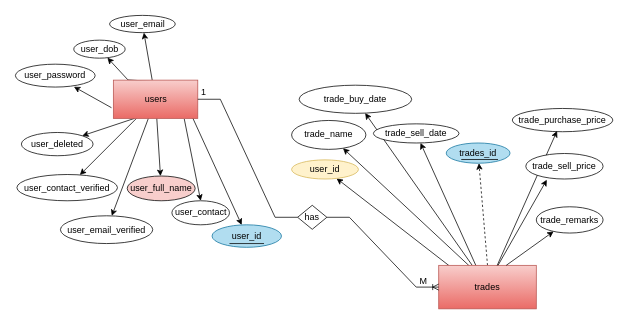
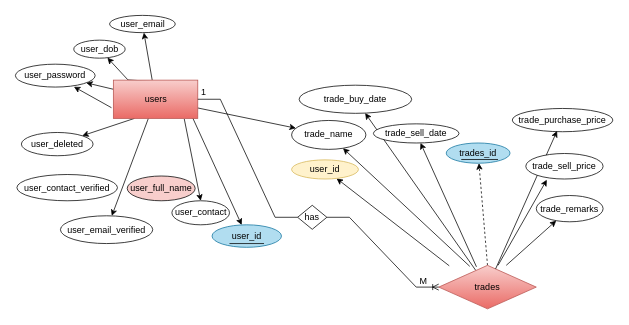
(110, 145) -> (103, 87)
(158, 147) -> (244, 117)
(569, 220) -> (569, 209)
(487, 287) -> (487, 287)
